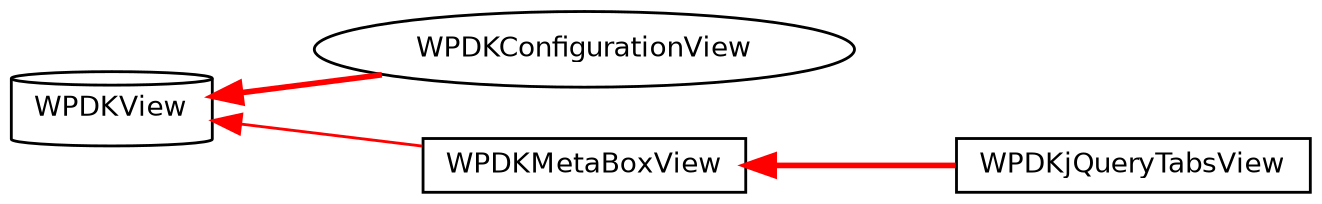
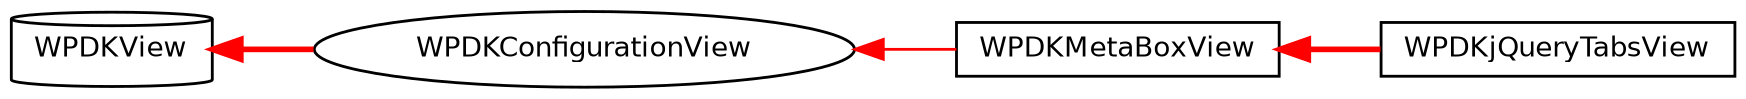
(331, 135) -> (920, 49)
